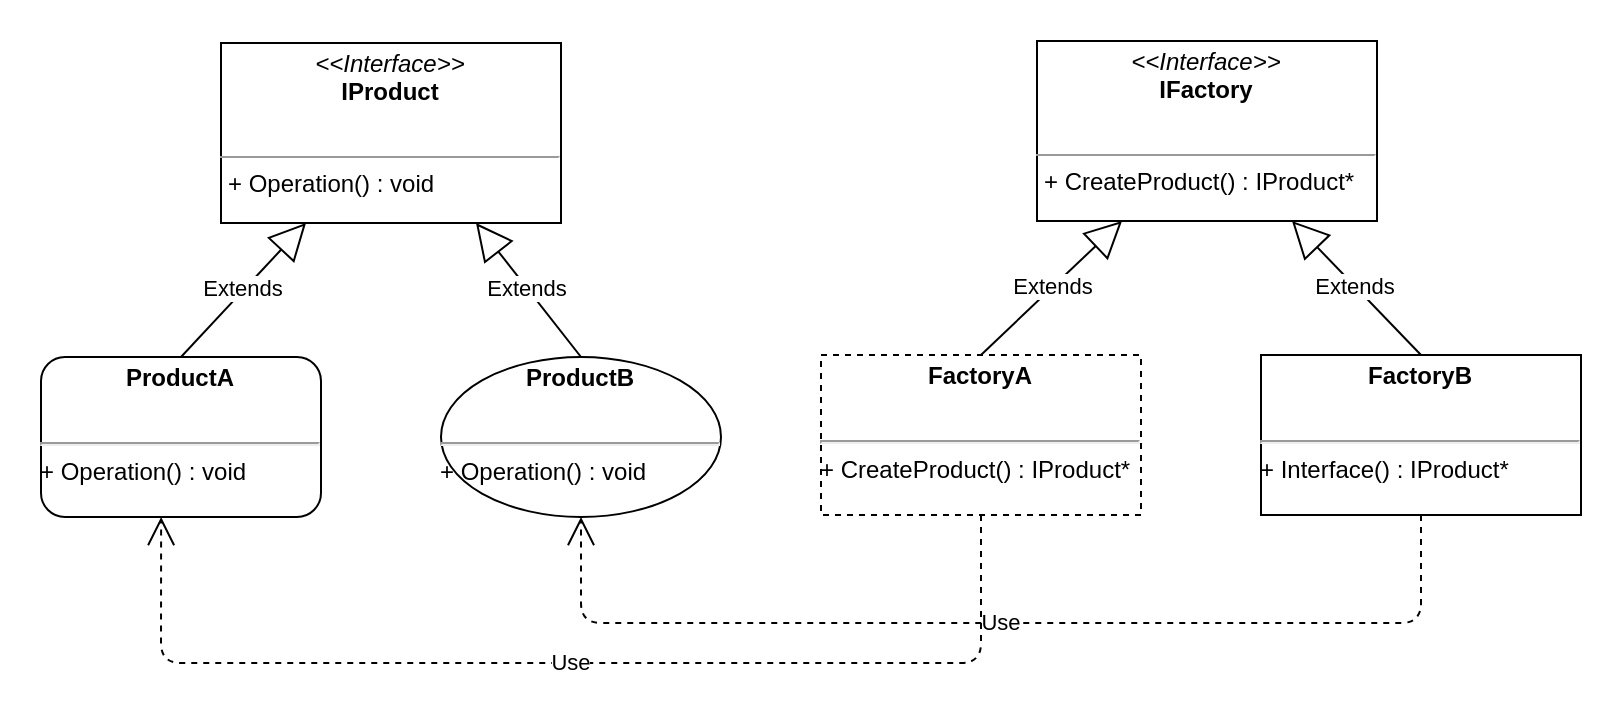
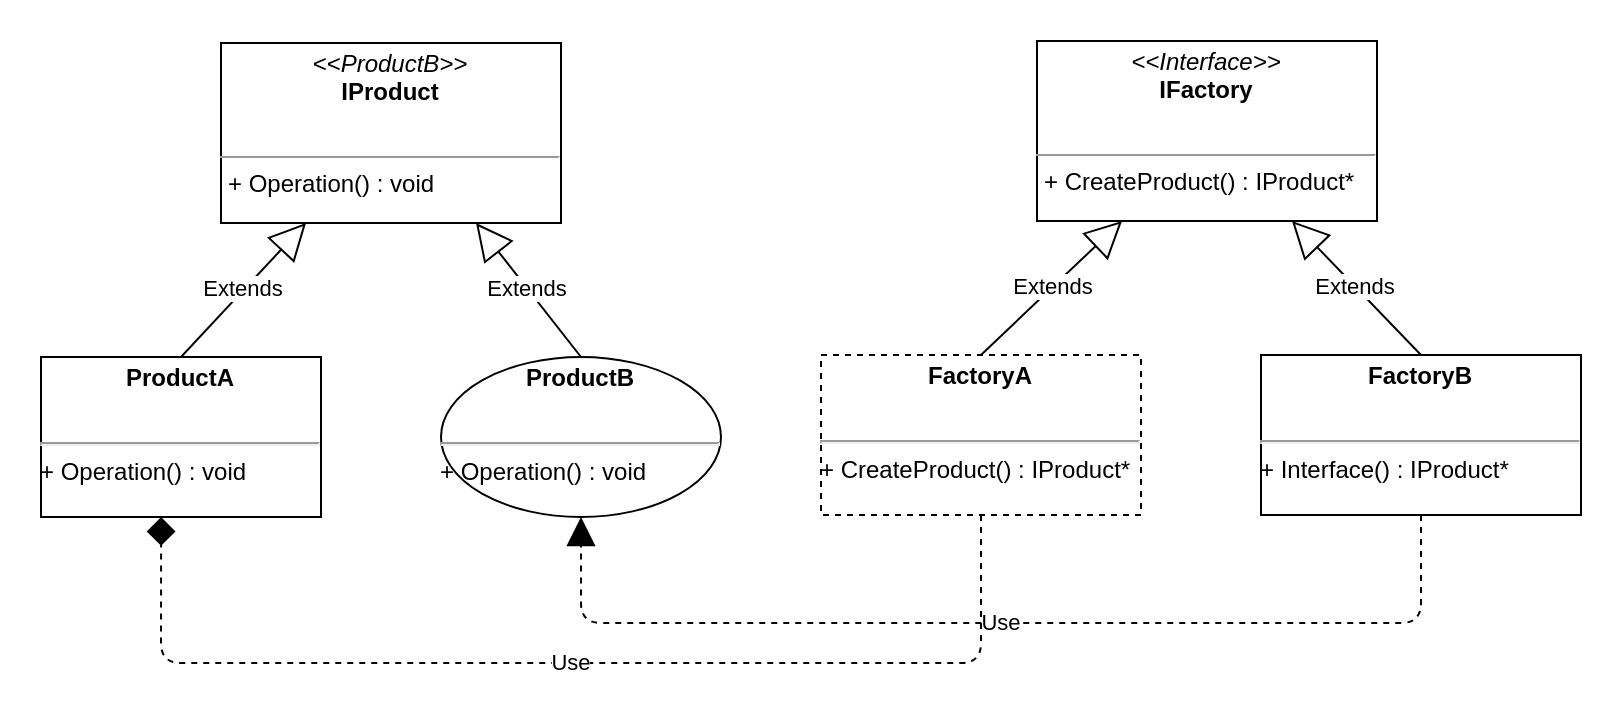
(337, 86) -> (337, 86)
(181, 437) -> (181, 437)
(161, 534) -> (161, 545)
(581, 535) -> (581, 546)
